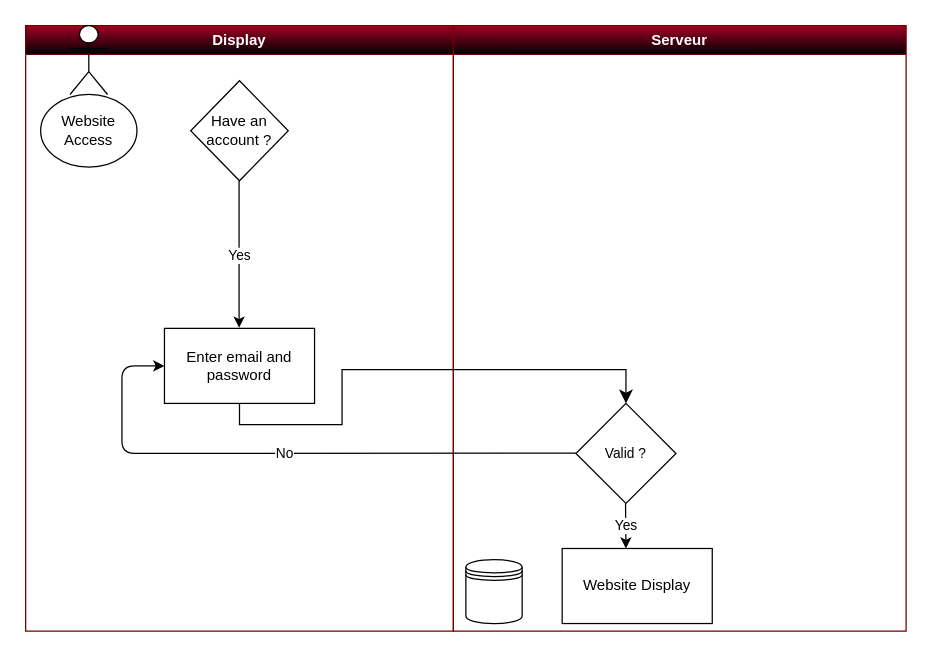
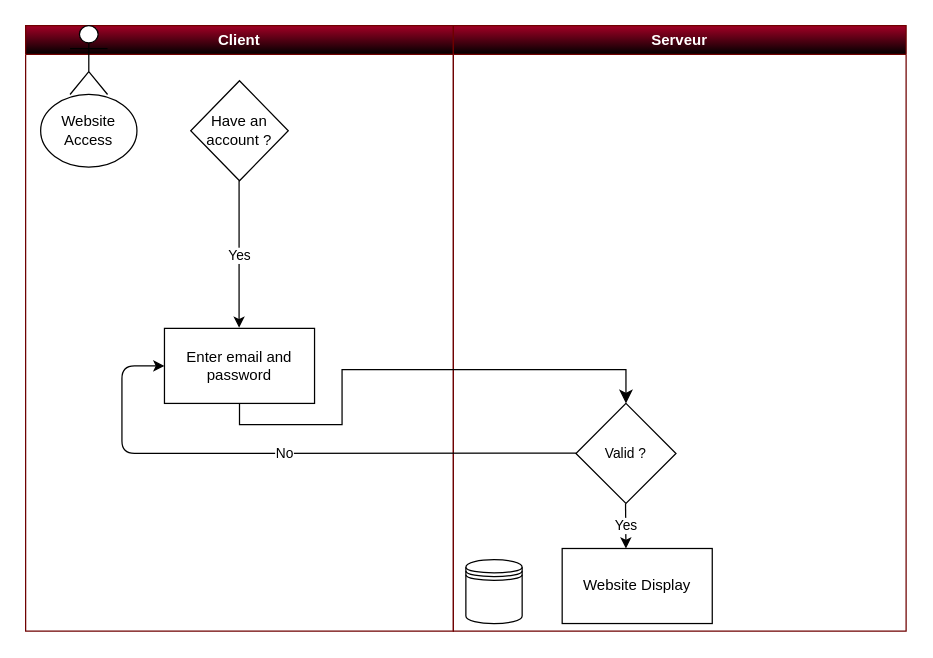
(239, 41) -> (239, 41)
